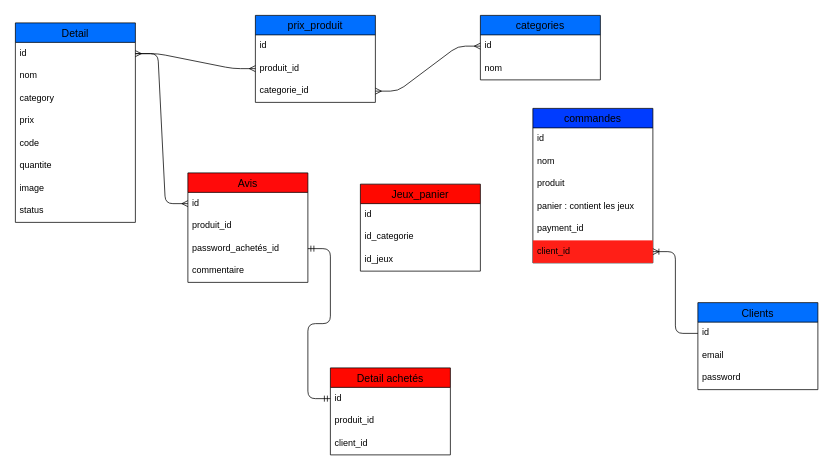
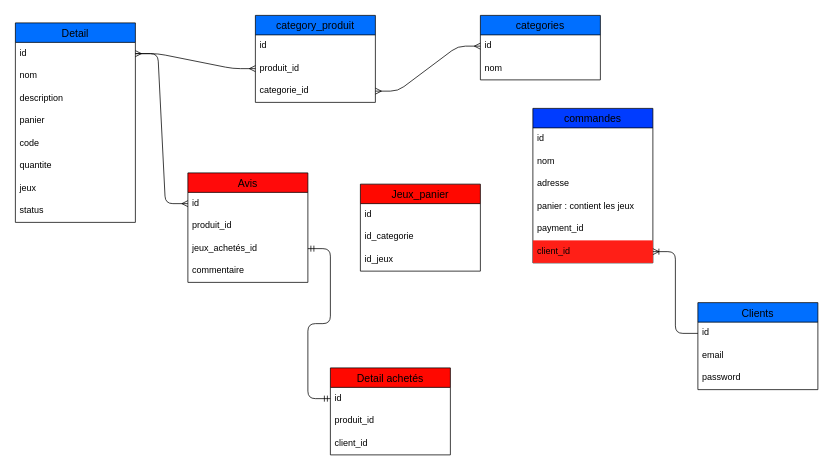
(315, 26) -> (315, 26)
(40, 98) -> (45, 98)
(28, 120) -> (33, 120)
(553, 183) -> (555, 183)
(31, 188) -> (30, 188)
(239, 248) -> (229, 248)
